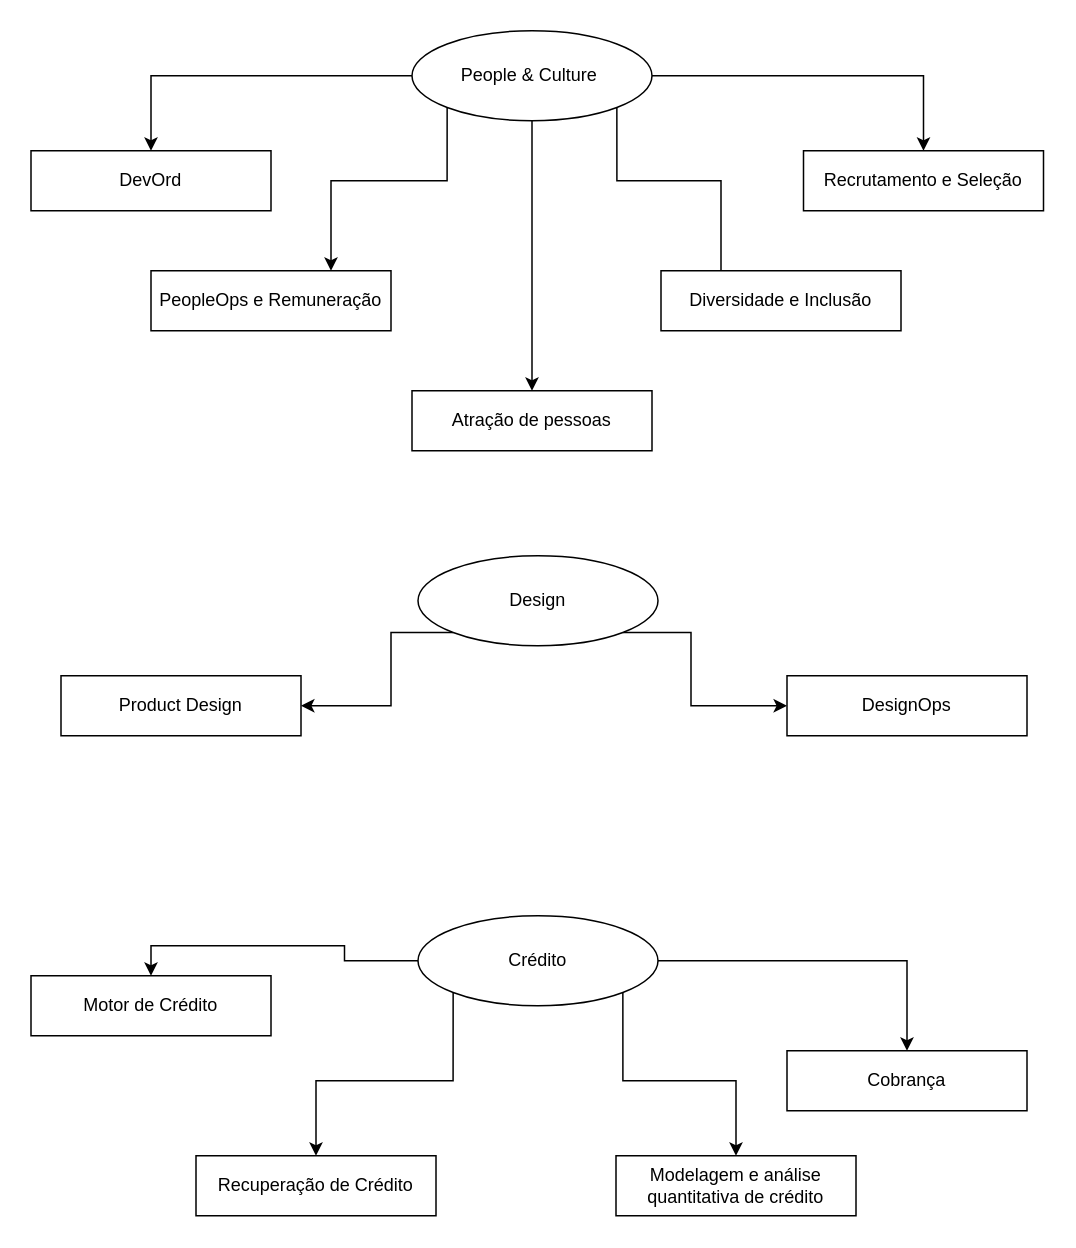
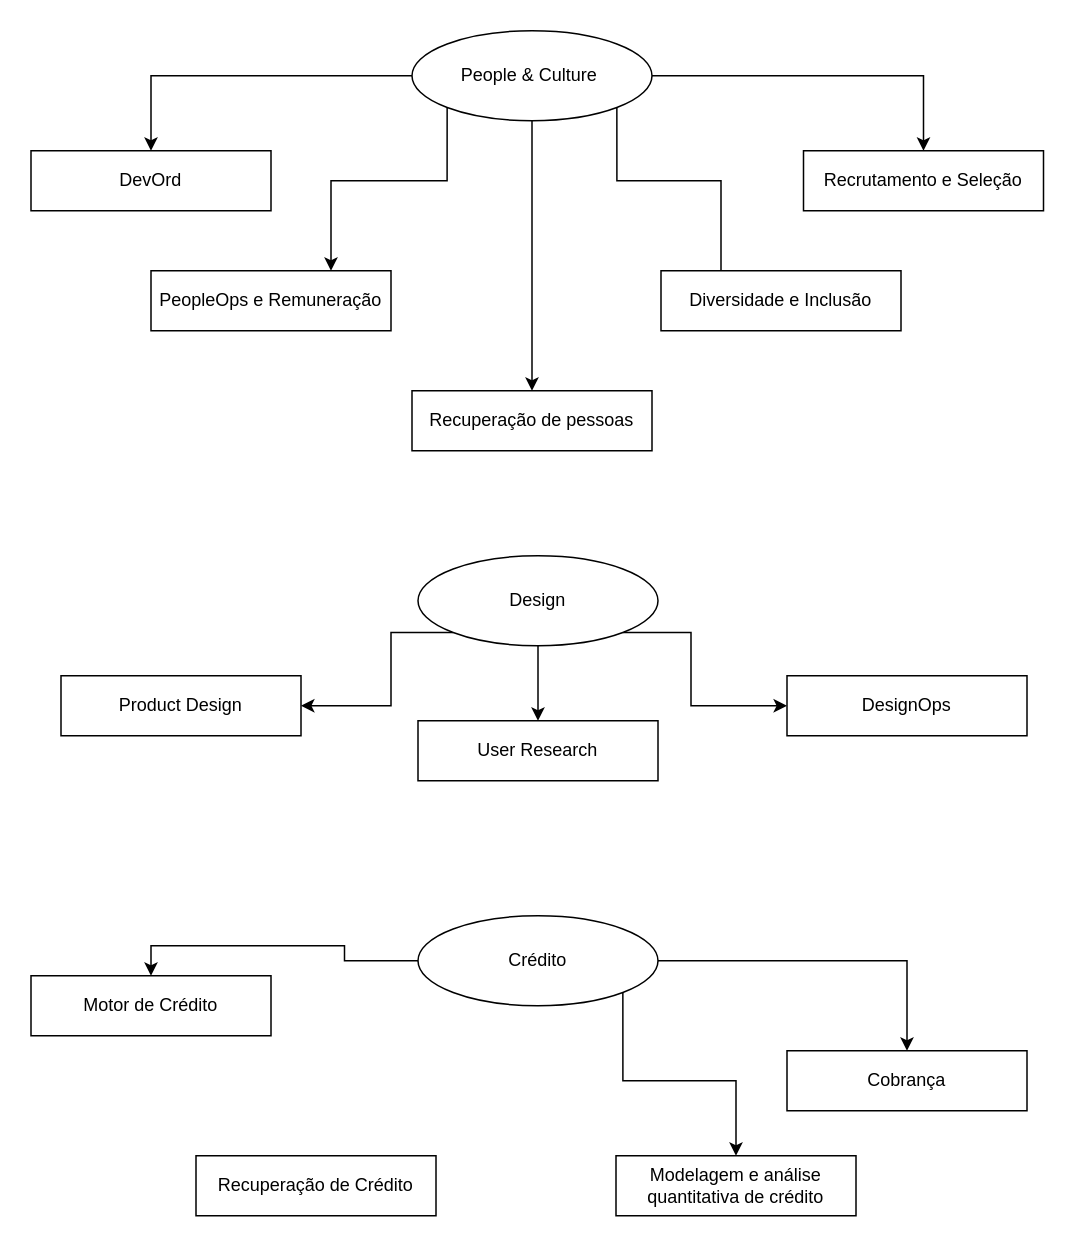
(532, 421) -> (532, 421)
none -> (538, 678)
none -> (538, 751)
(396, 1081) -> none
